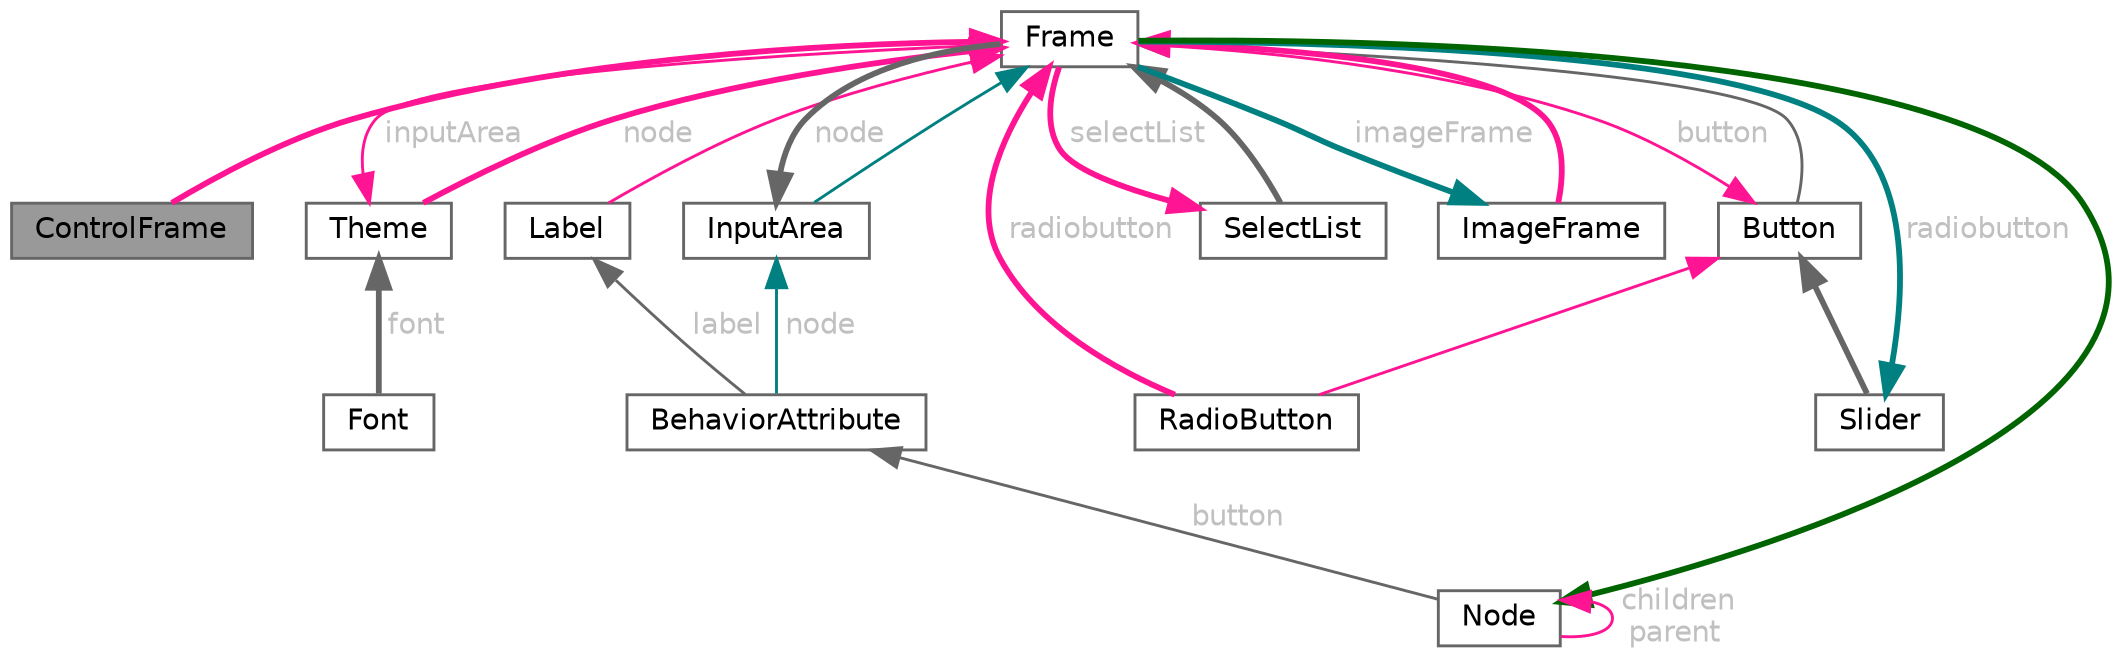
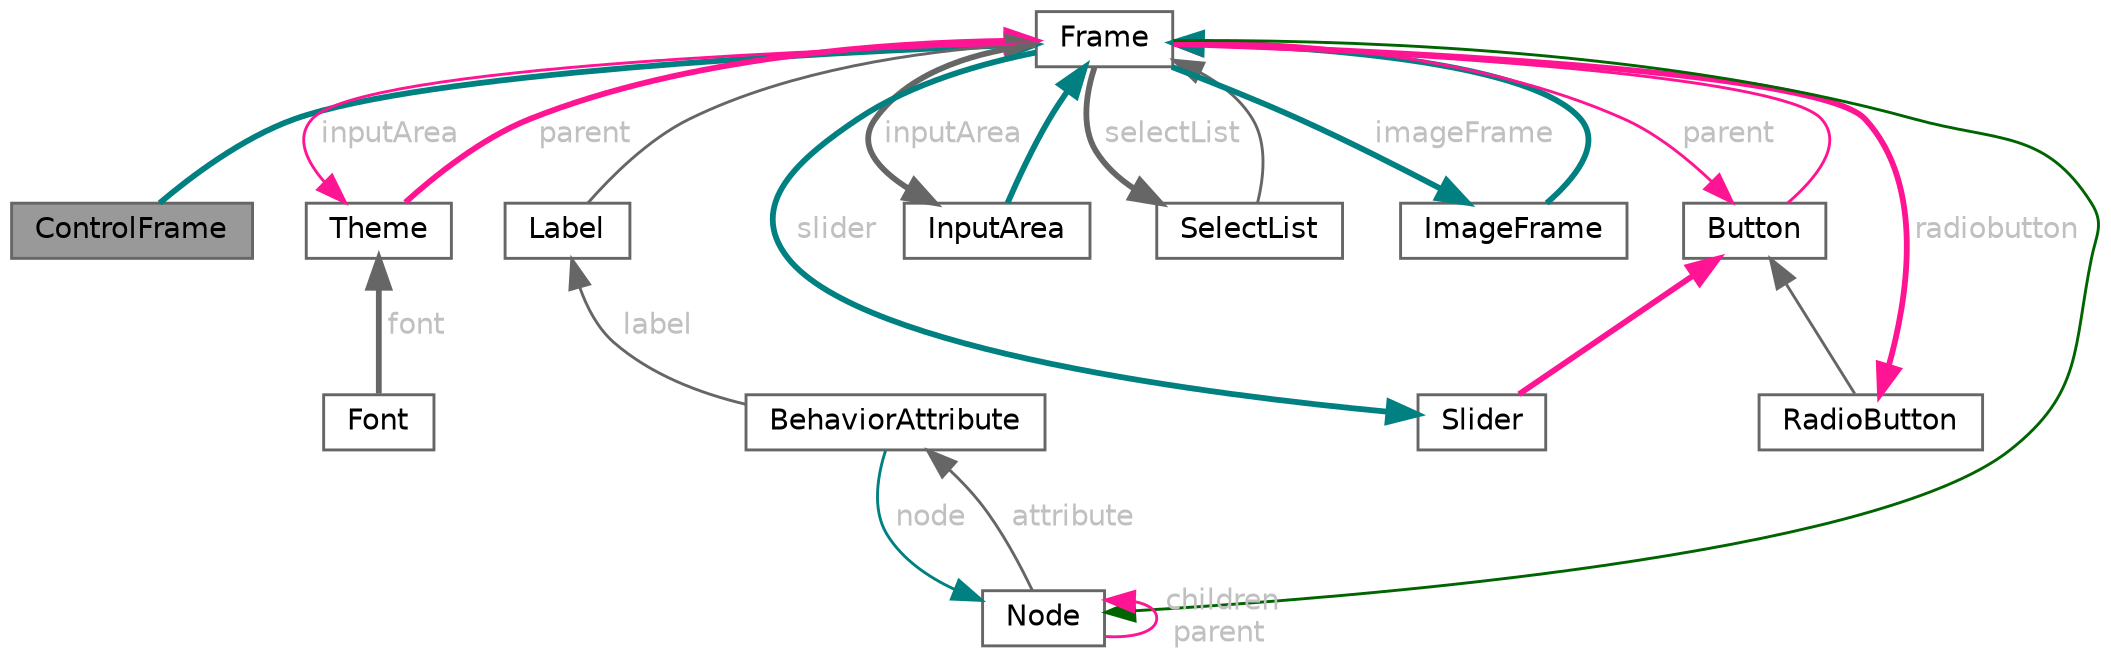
(1406, 67) -> (1447, 67)
(1524, 68) -> (1565, 68)
(560, 75) -> (569, 74)
(784, 116) -> (780, 84)
(1231, 132) -> (1256, 126)
(1977, 133) -> (2083, 309)
(655, 135) -> (581, 135)
(846, 135) -> (949, 135)
(1718, 135) -> (1724, 135)
(907, 141) -> (1035, 145)
(1074, 163) -> (1090, 136)
(1984, 231) -> (833, 231)
(1013, 279) -> (1876, 135)
(1504, 331) -> (1821, 339)
(1841, 340) -> (1606, 335)
(776, 341) -> (888, 535)
(1234, 518) -> (1070, 518)
